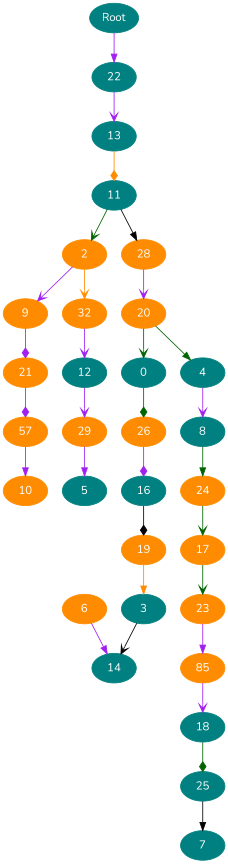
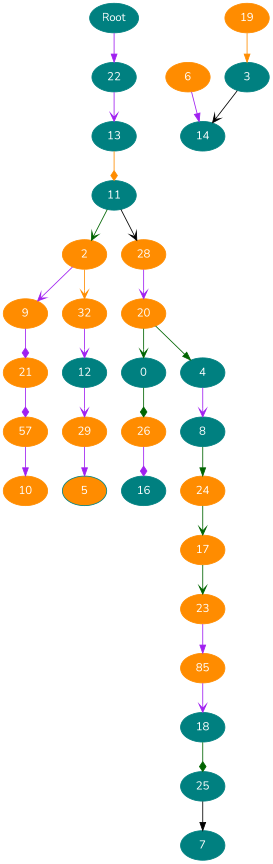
(127, 221) -> (127, 221)
(85, 491) -> (85, 491)
(144, 516) -> none
